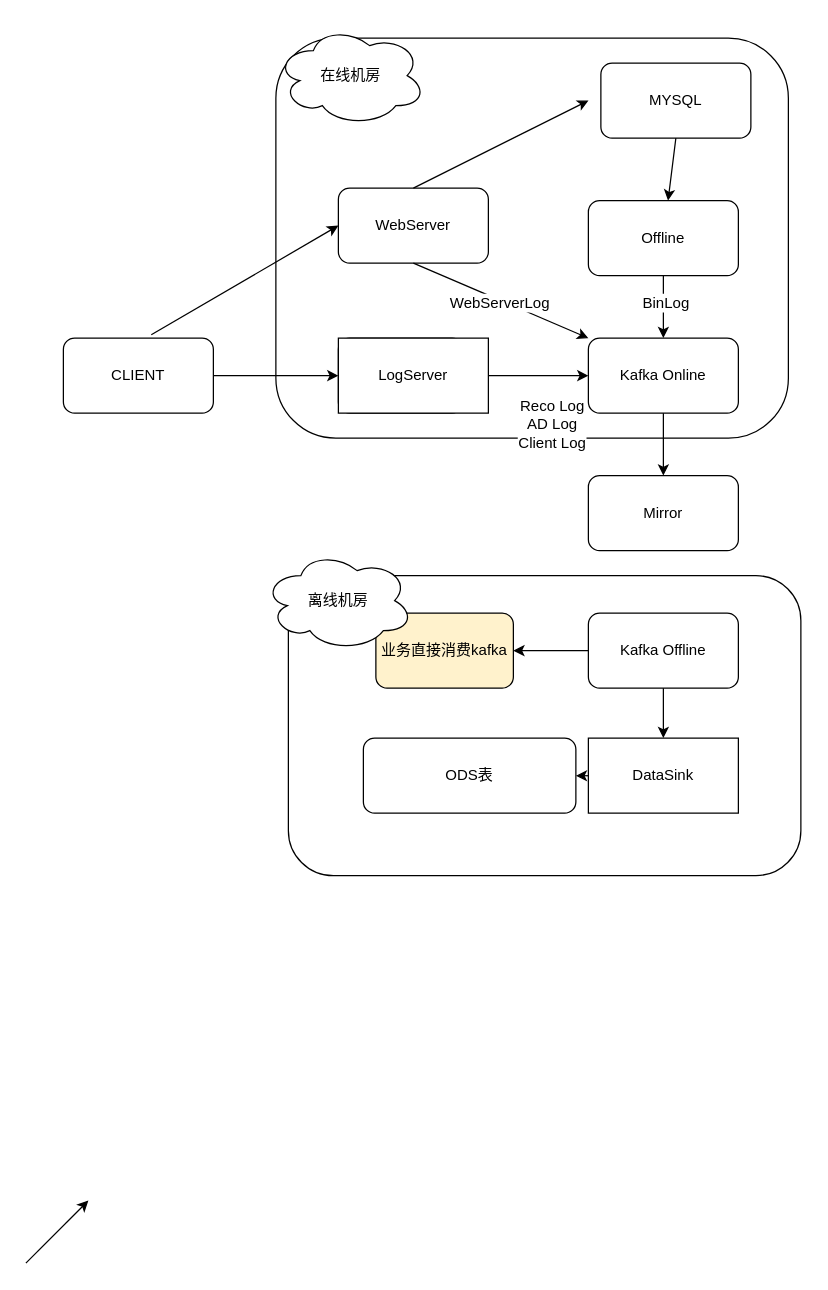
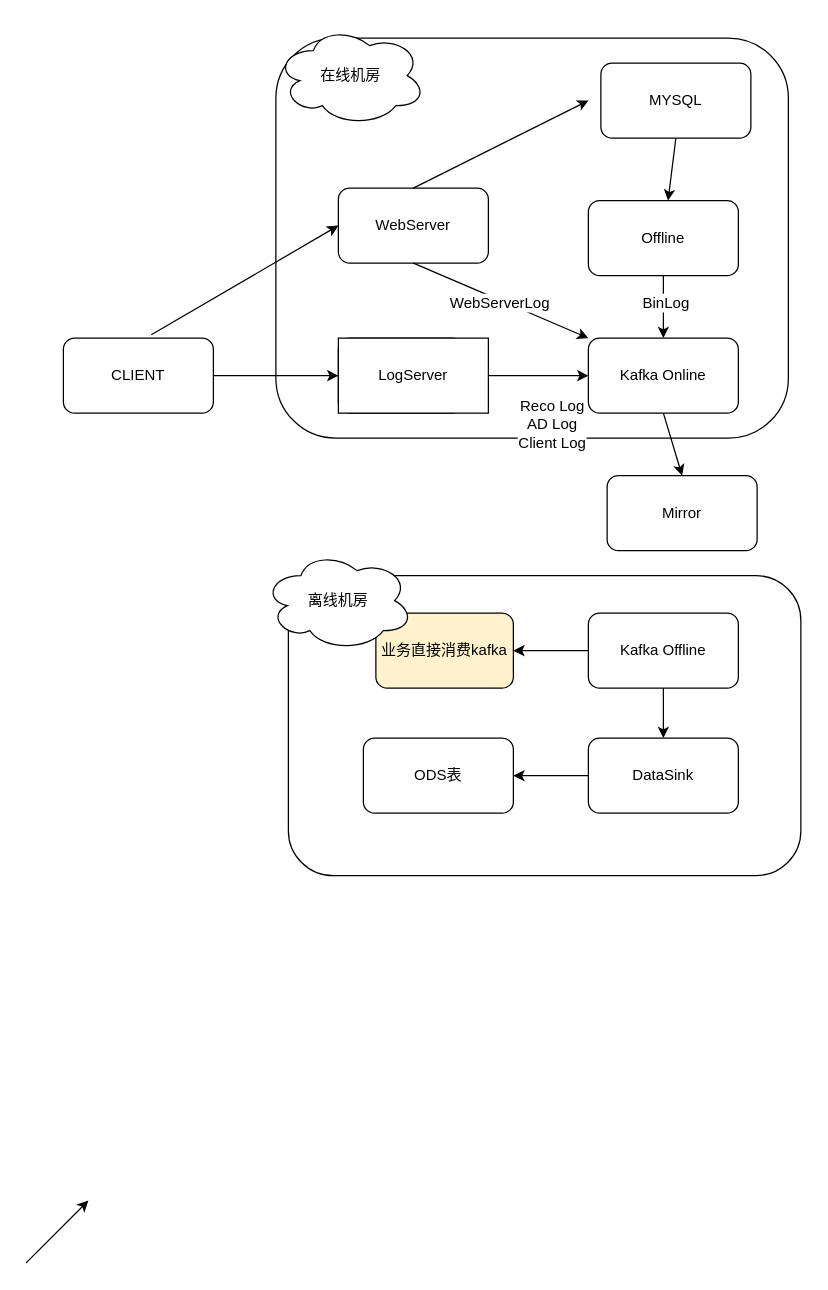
(663, 513) -> (682, 513)
(469, 776) -> (438, 776)
(663, 776) -> (663, 776)
